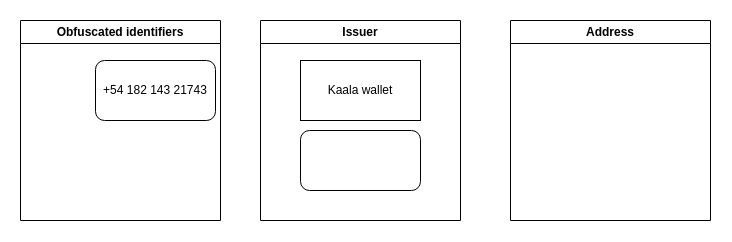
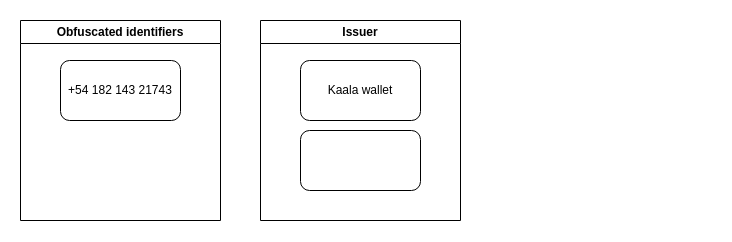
(156, 91) -> (121, 91)
(361, 91) -> (361, 91)
(611, 121) -> none
